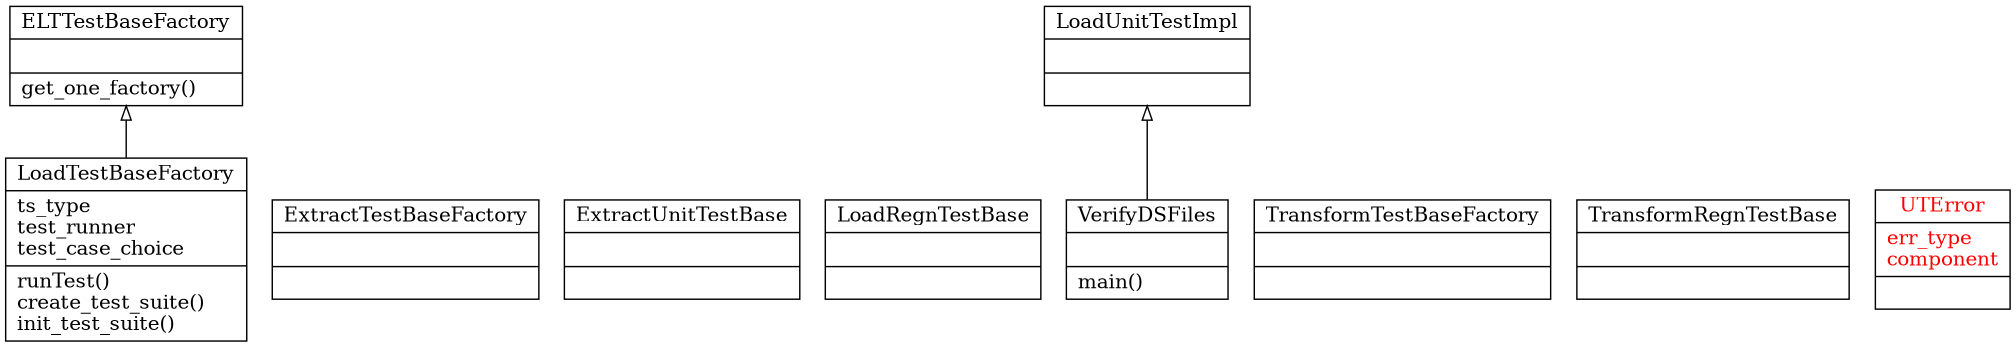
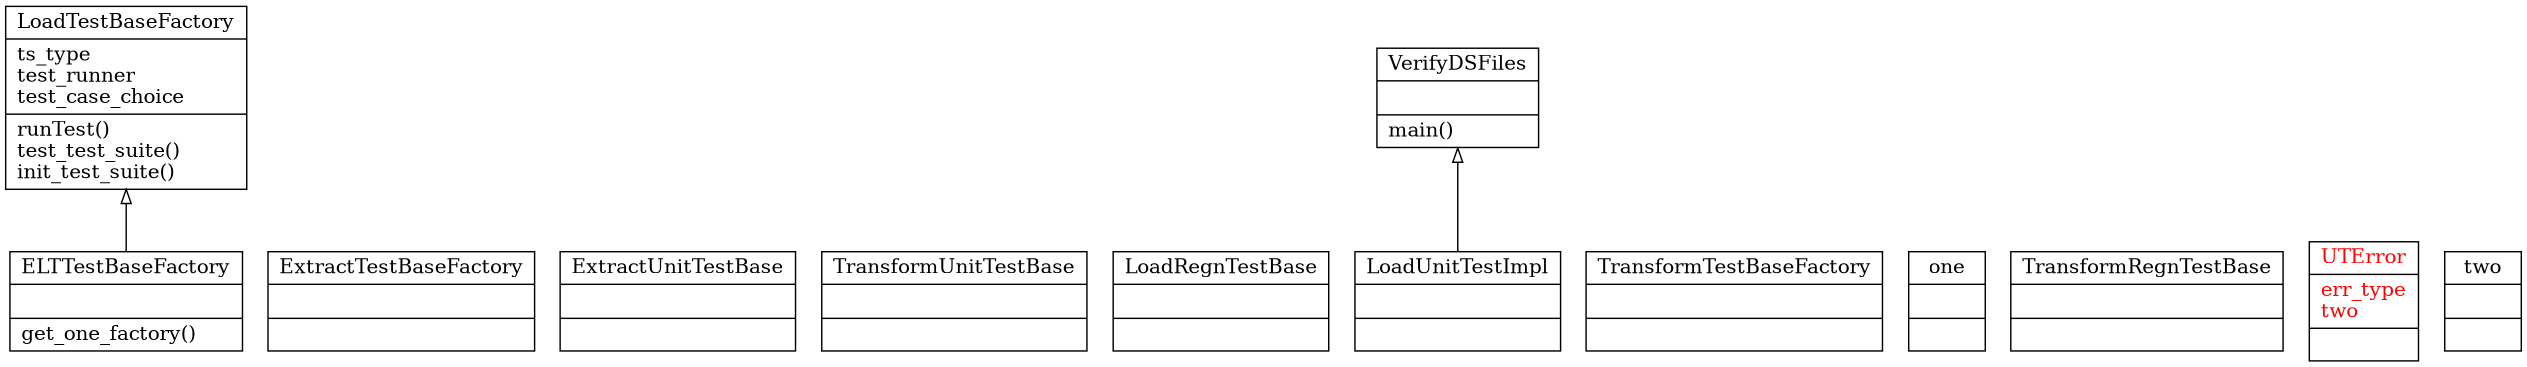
(126, 139) -> (126, 228)
(1147, 160) -> (1458, 207)
(1943, 260) -> (2340, 311)
none -> (954, 301)
none -> (1947, 301)
none -> (2483, 301)
(111, 303) -> (99, 151)
